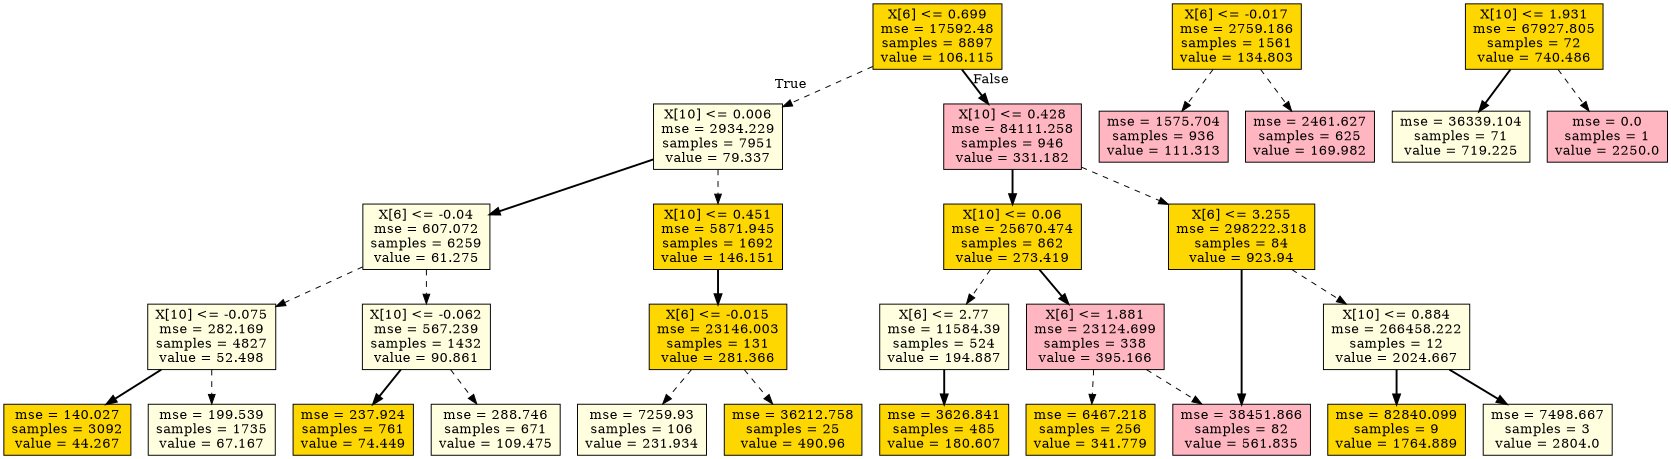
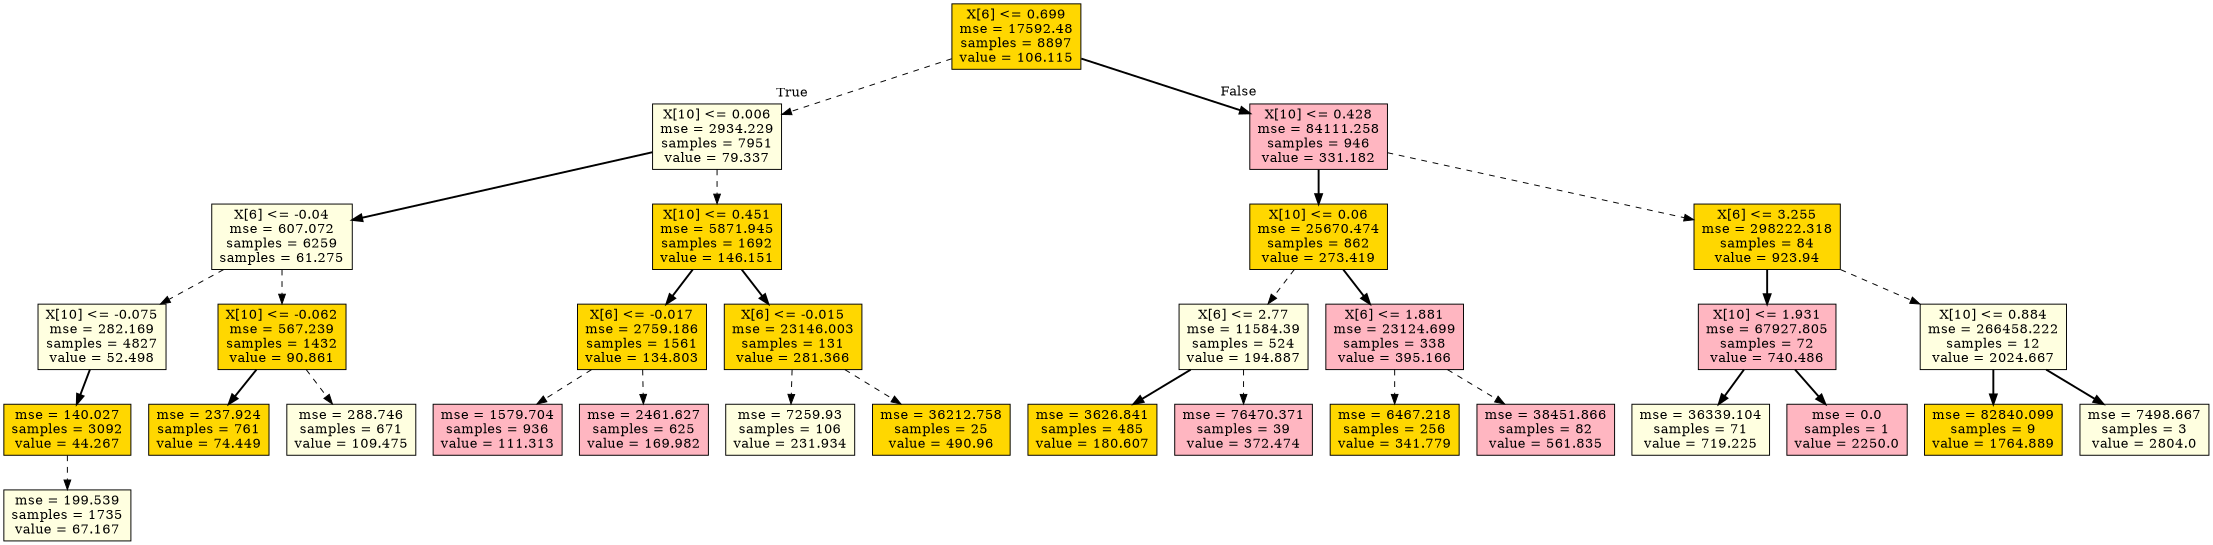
(1534, 37) -> (1767, 337)
(1571, 86) -> (1807, 383)
(1164, 137) -> (498, 430)
(426, 237) -> (282, 237)
none -> (683, 283)
(1242, 332) -> (1767, 282)
(426, 337) -> (282, 337)
(212, 382) -> (67, 468)
none -> (1244, 430)
